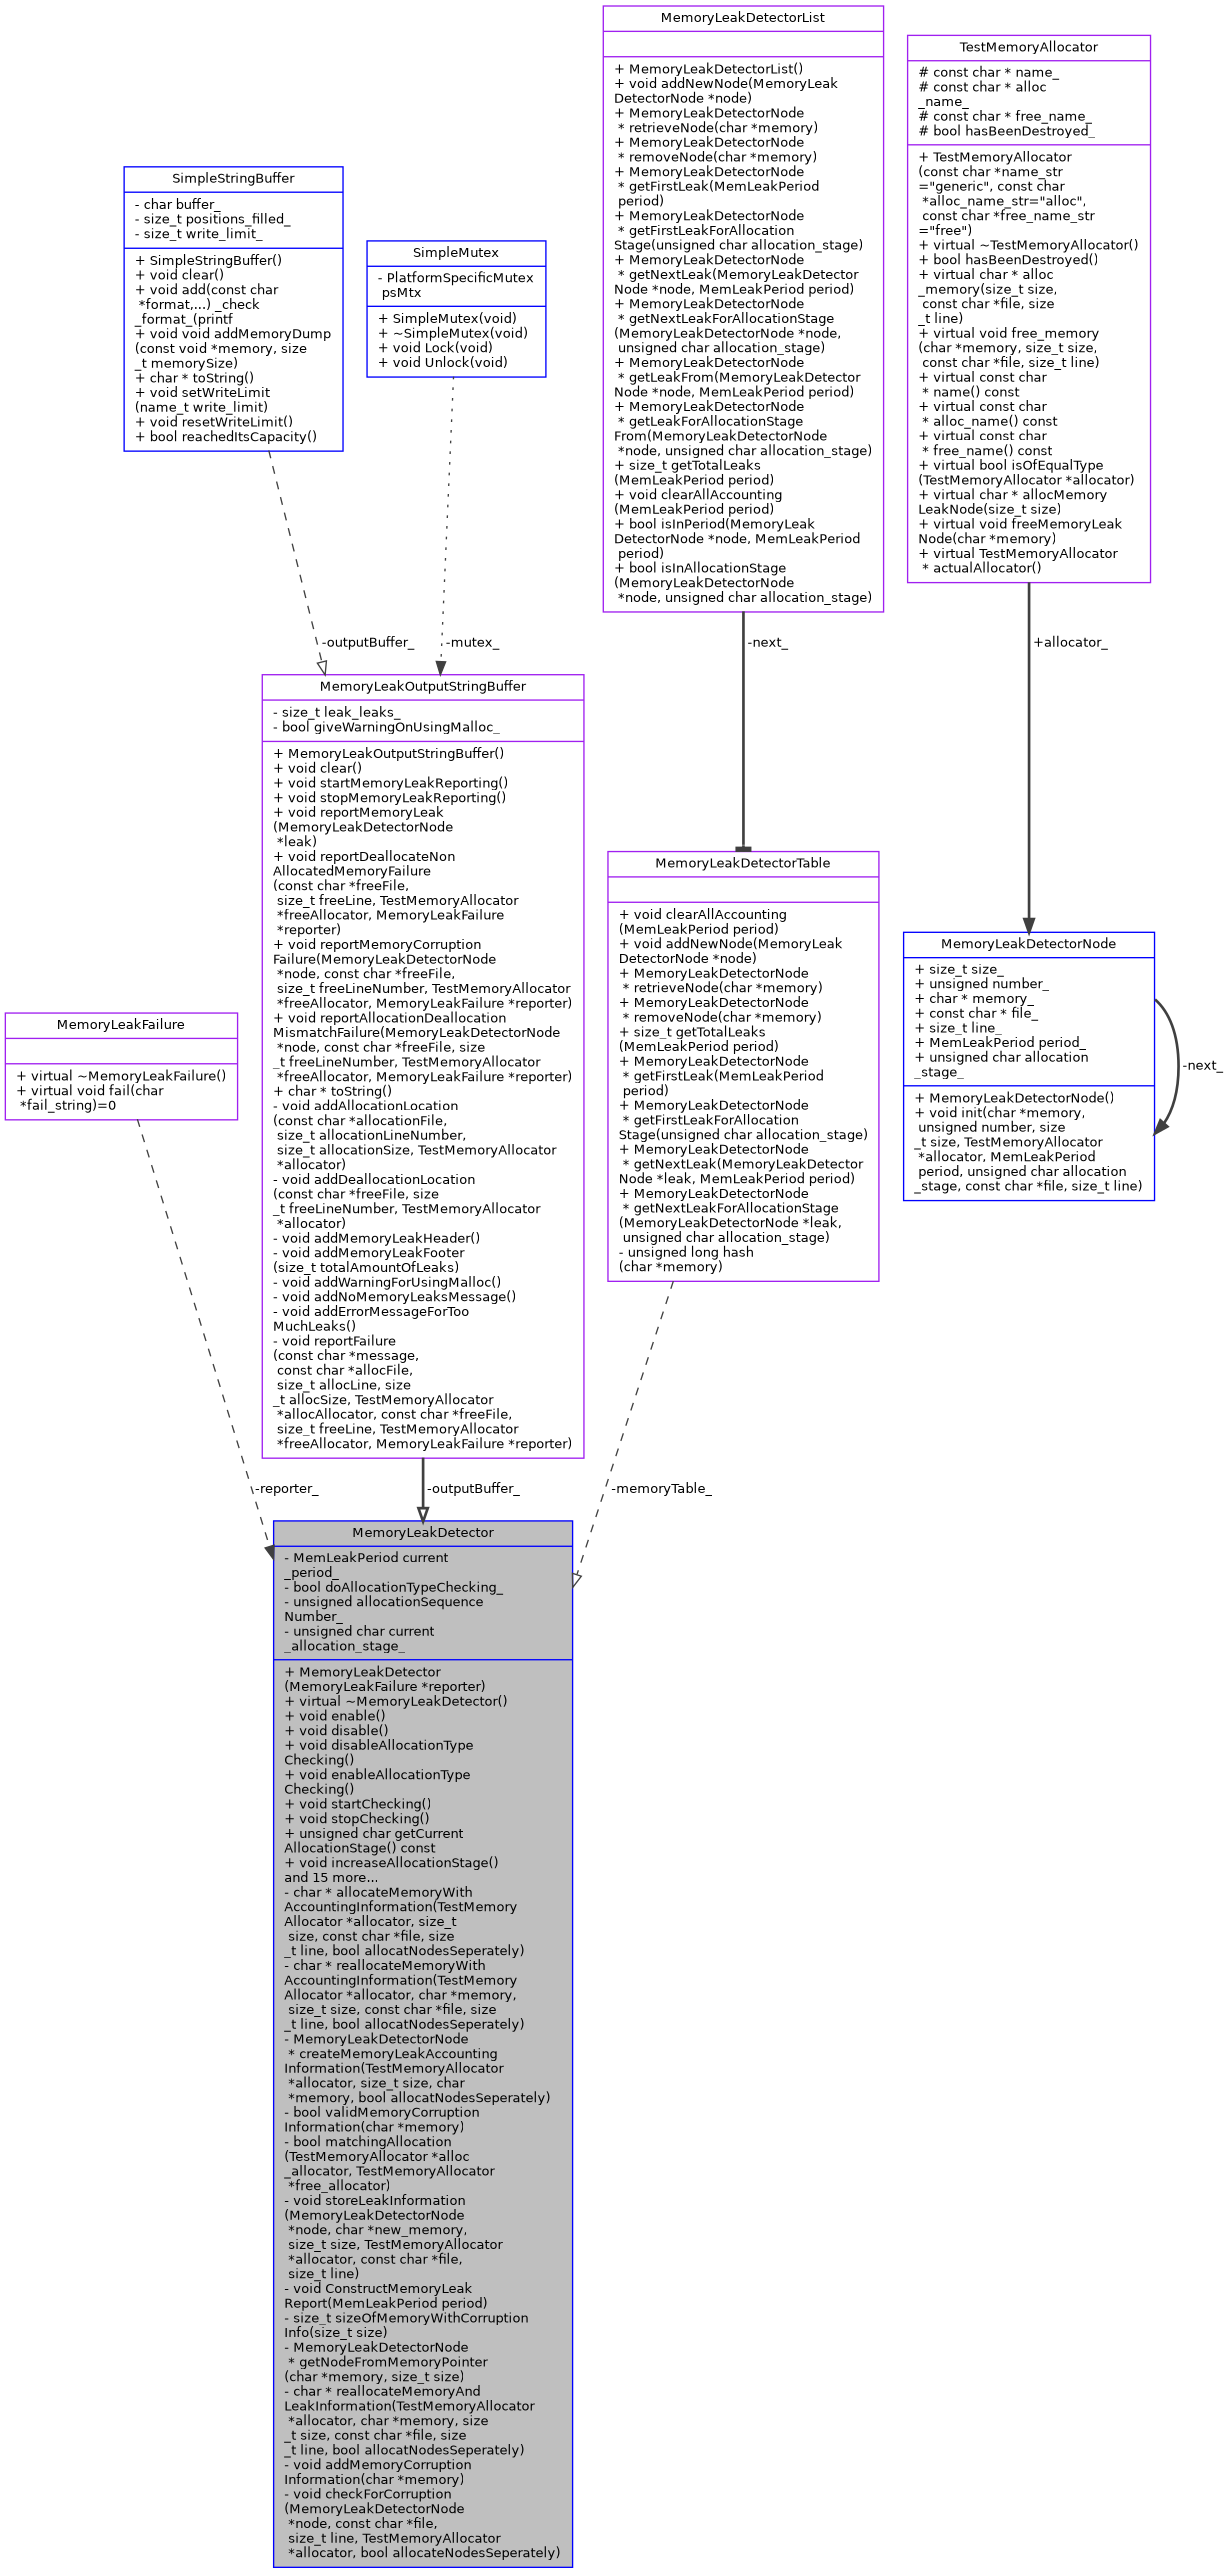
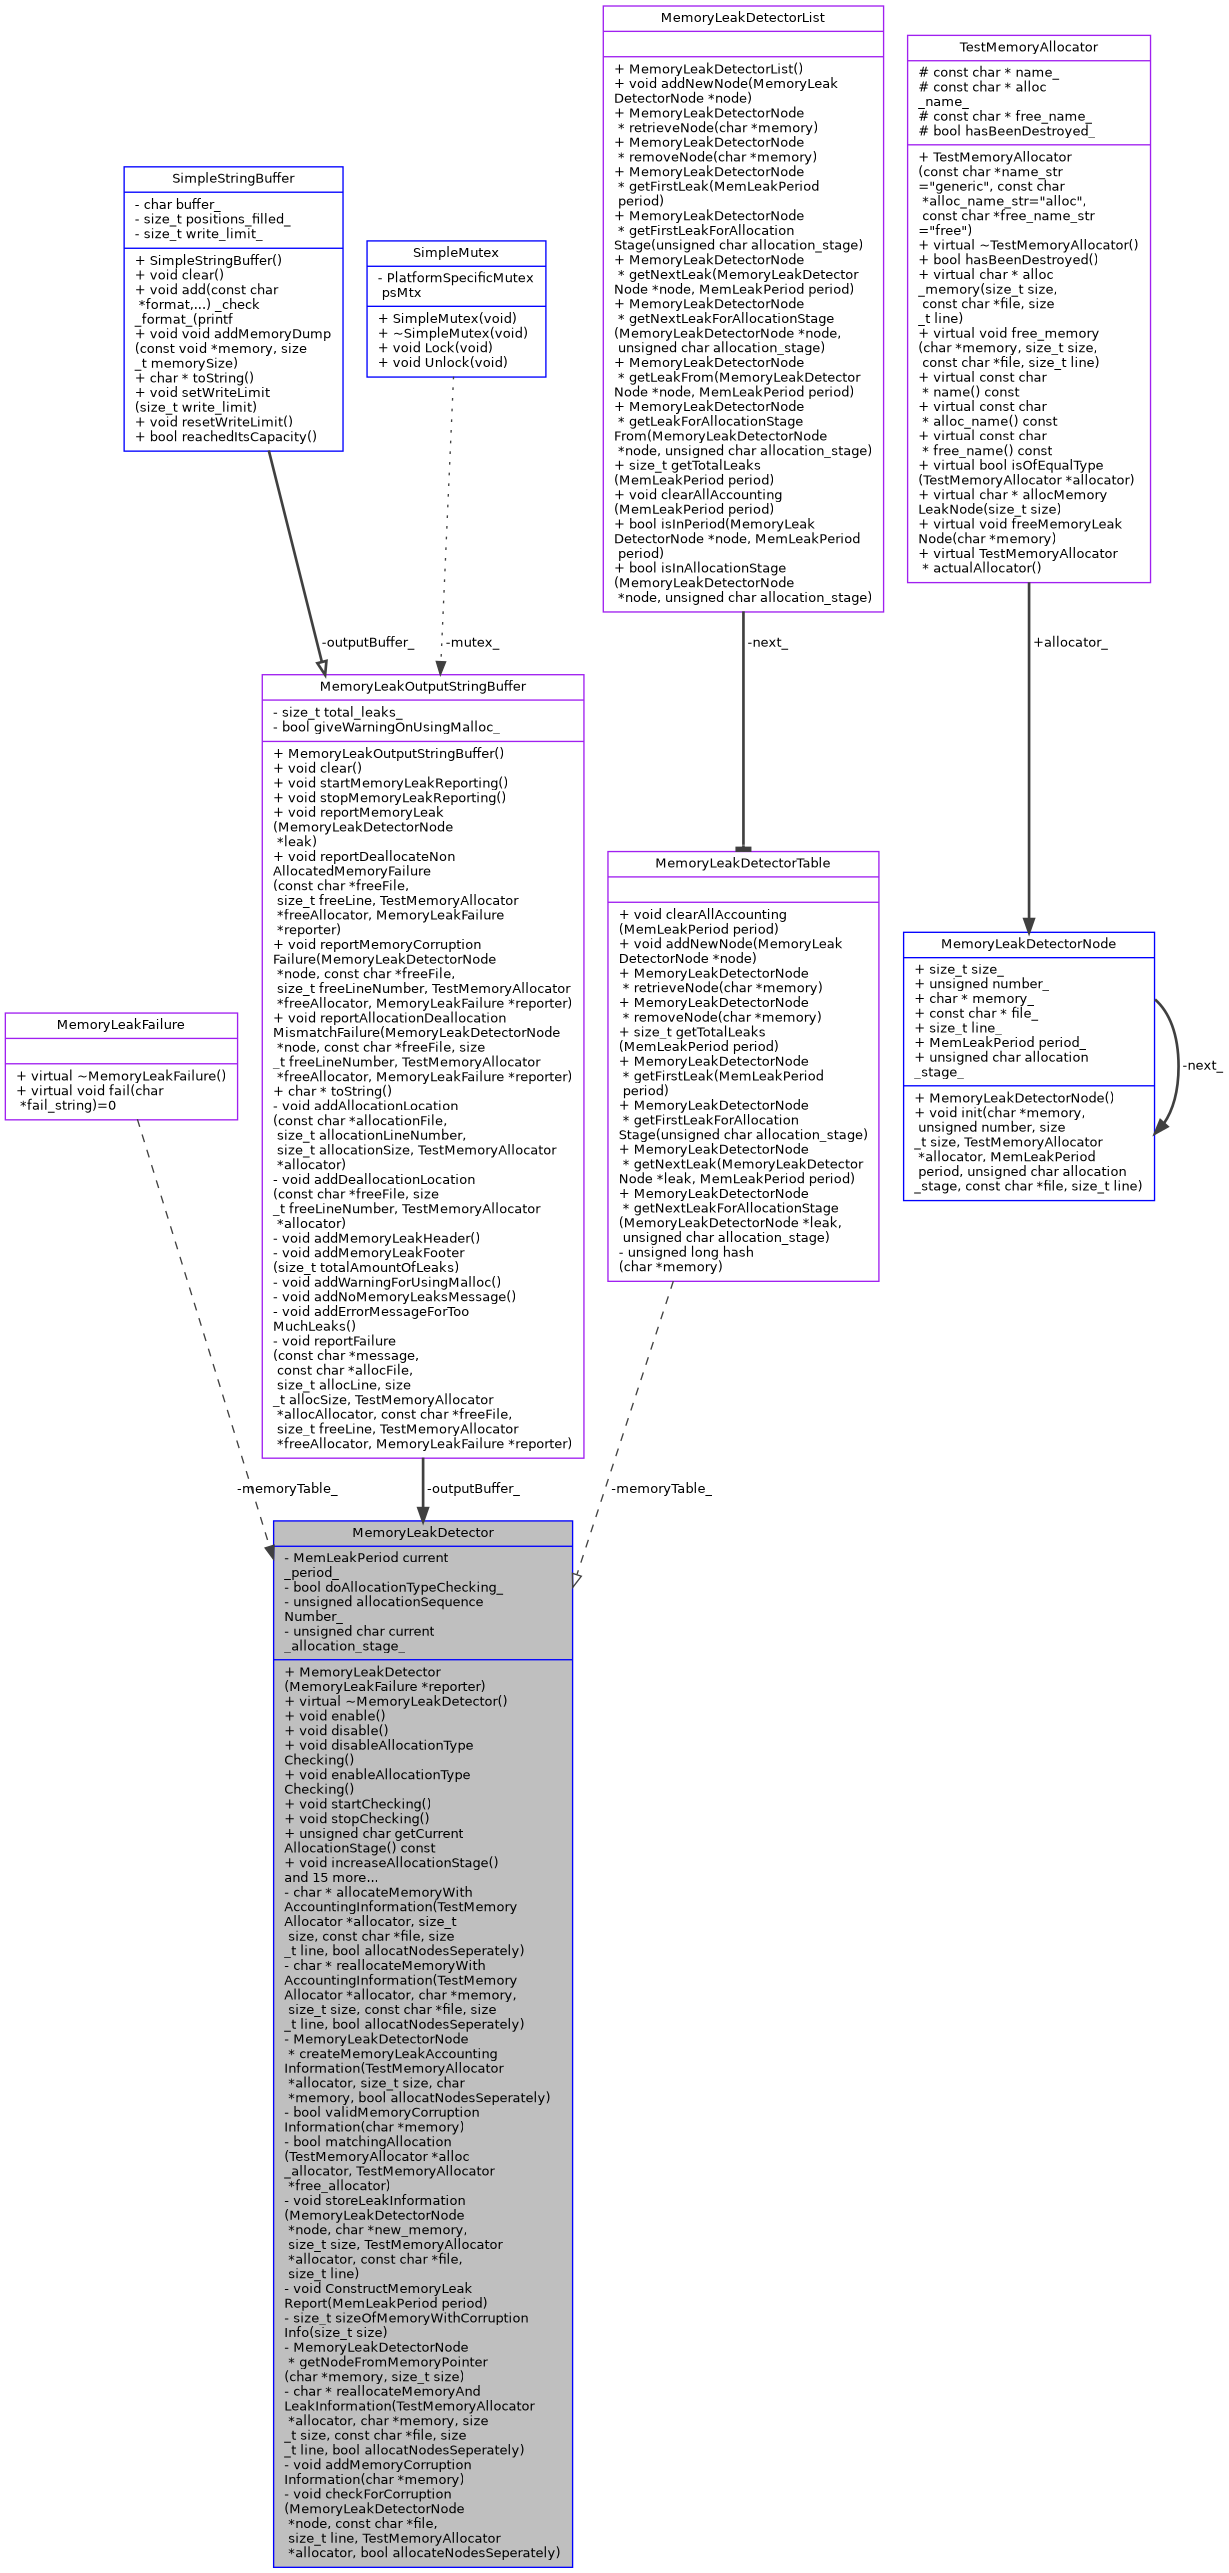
(202, 408) -> (196, 408)
(295, 556) -> (295, 556)
(338, 713) -> (338, 713)
(423, 1483) -> (423, 1483)
(286, 1490) -> (286, 1490)
